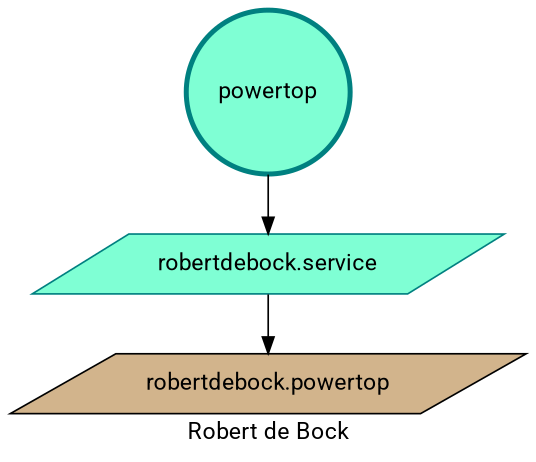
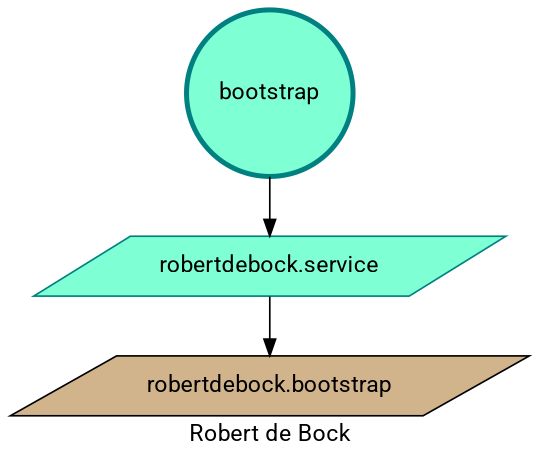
(268, 92) -> (270, 93)
(268, 384) -> (270, 386)
